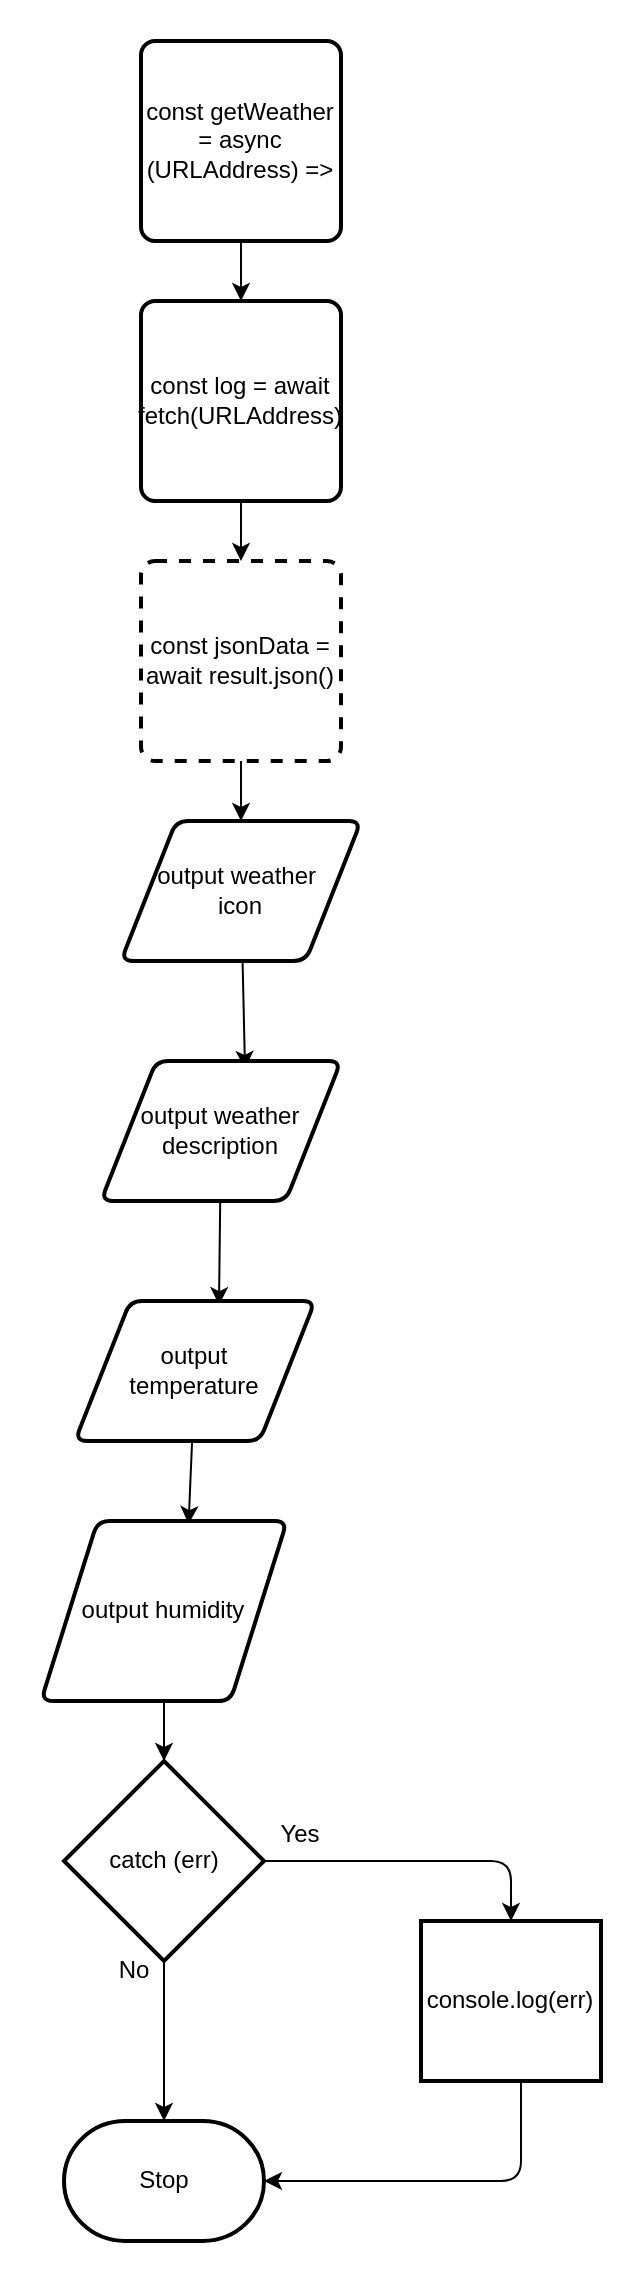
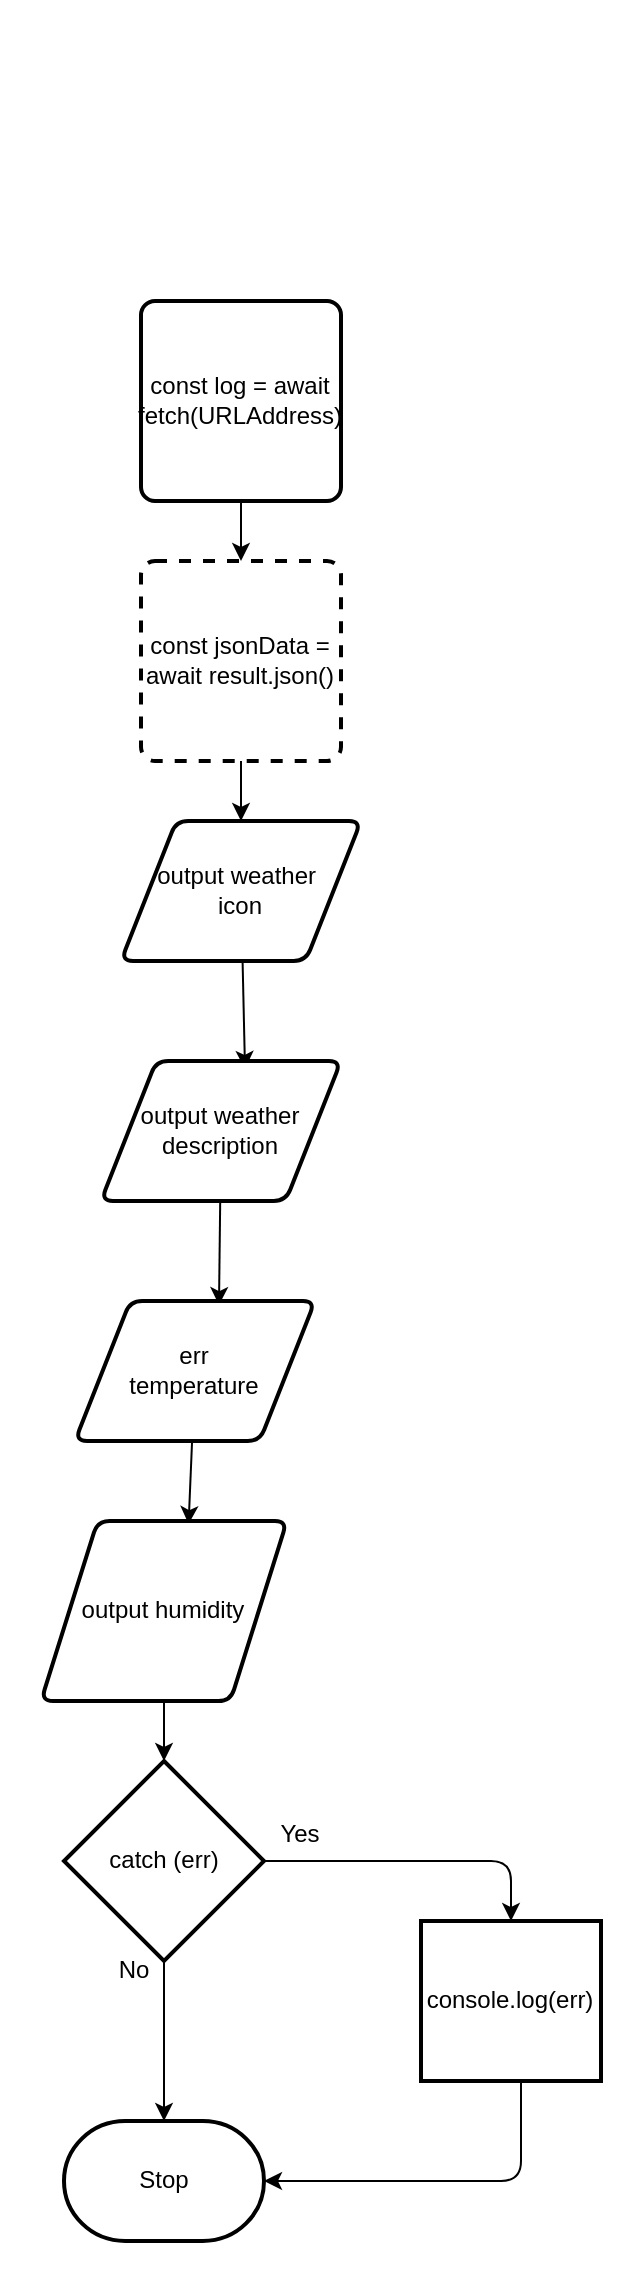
(241, 141) -> none
(241, 264) -> none
(195, 1371) -> (195, 1371)
